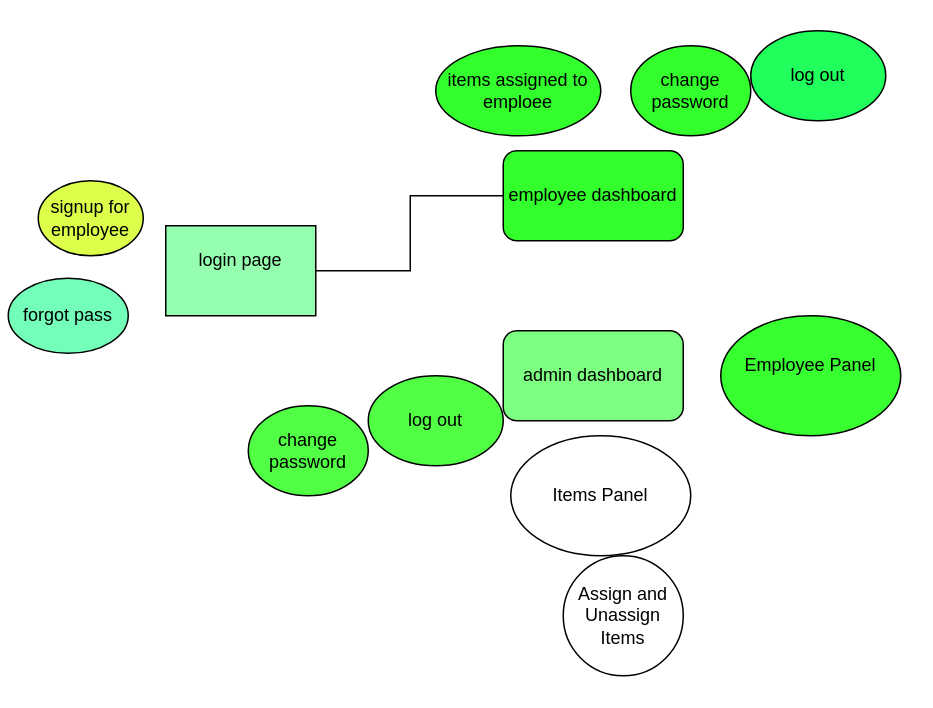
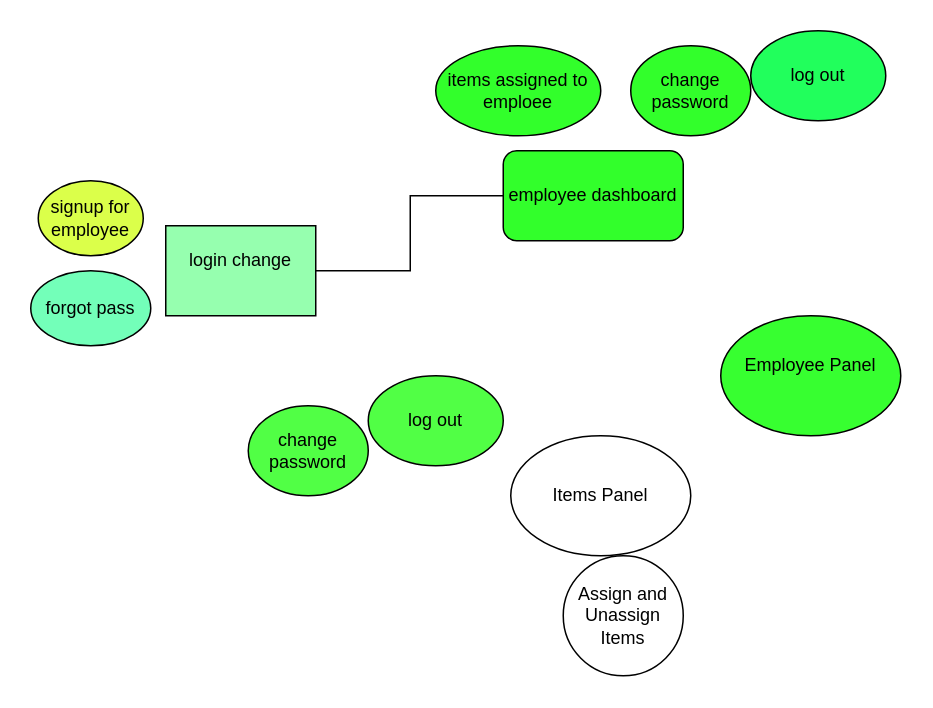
(241, 271) -> (241, 271)
(68, 316) -> (91, 308)
(593, 376) -> none
